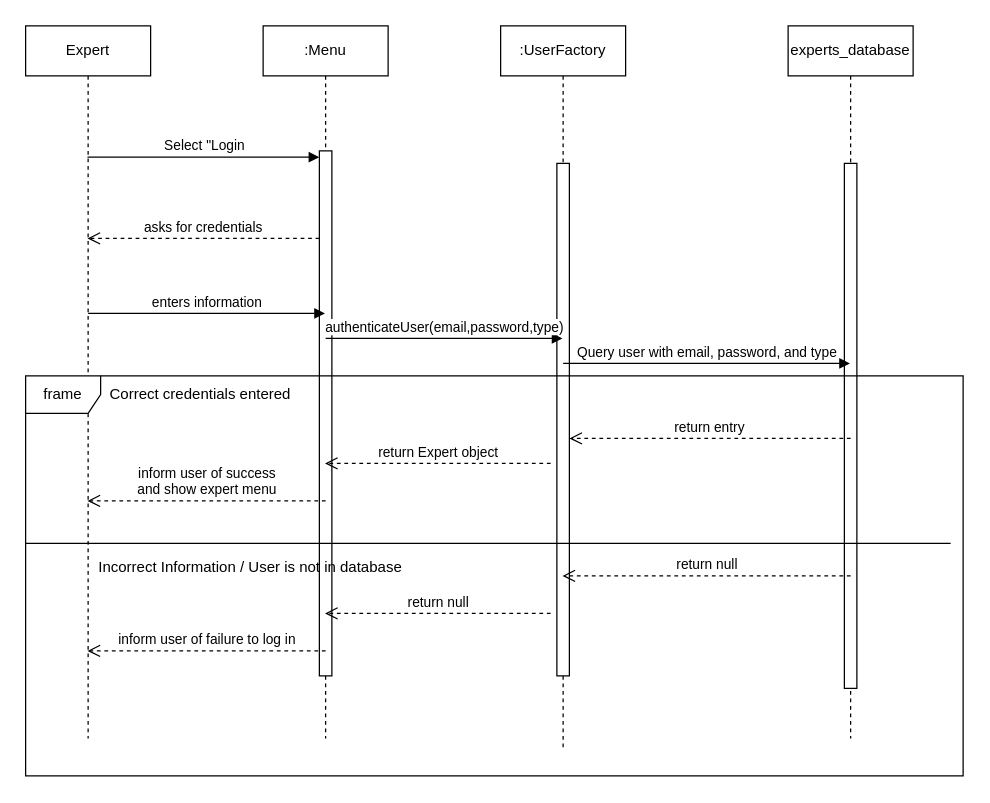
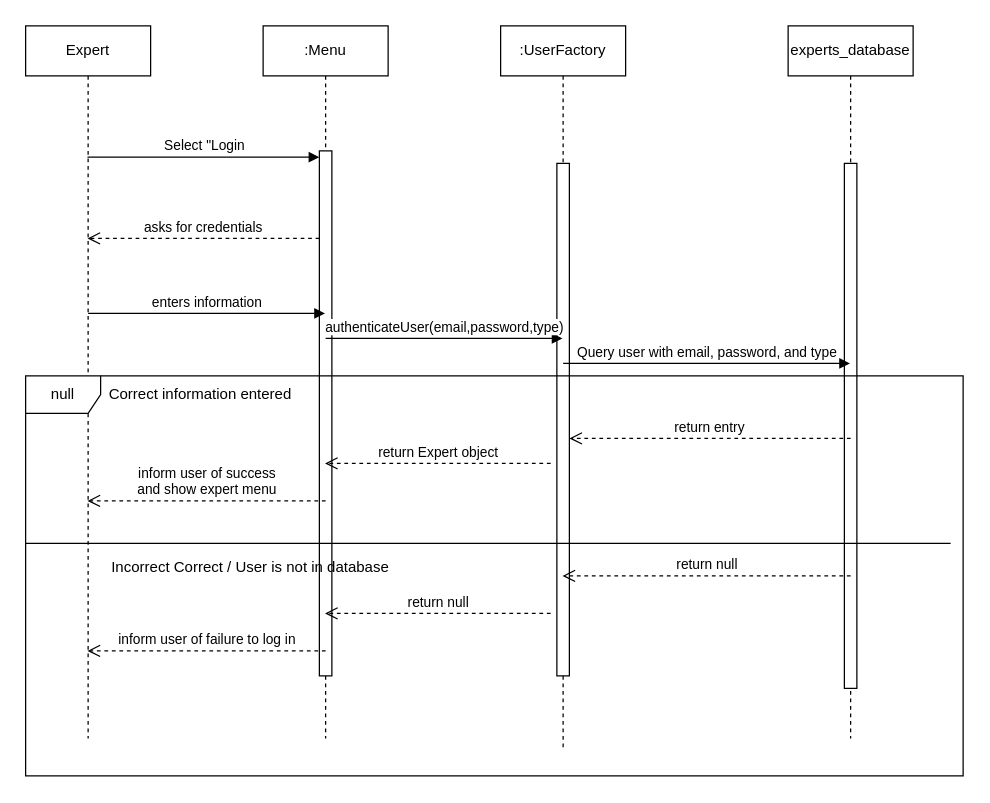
(63, 394) -> (63, 394)
(201, 394) -> (201, 394)
(251, 567) -> (251, 567)
